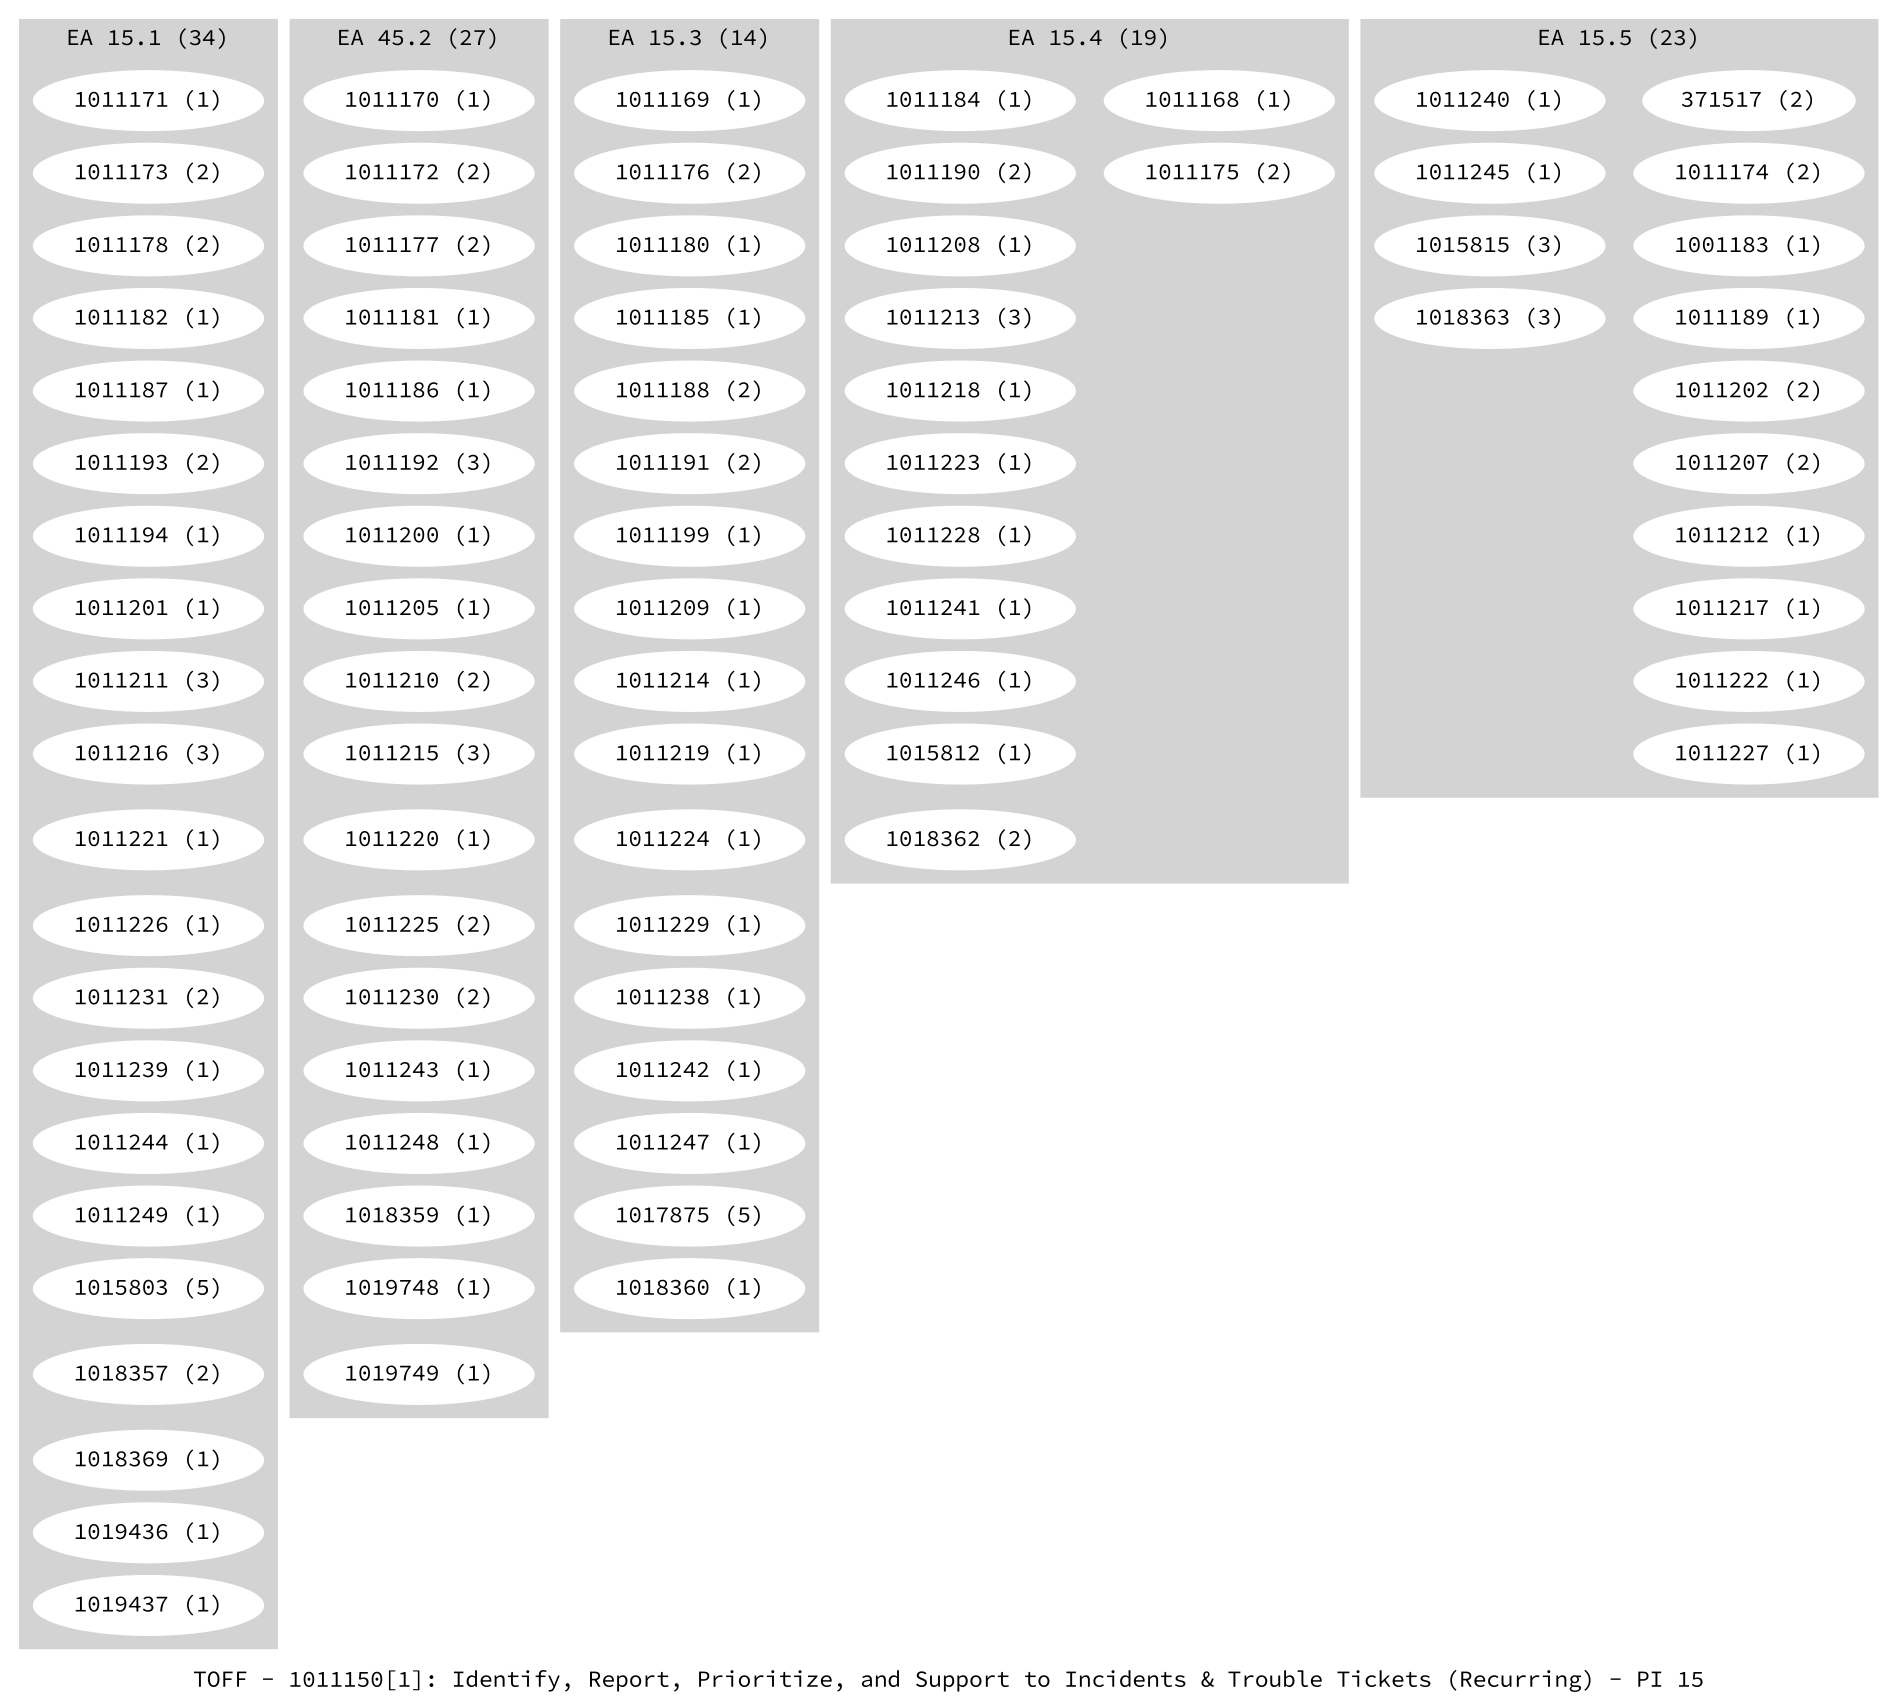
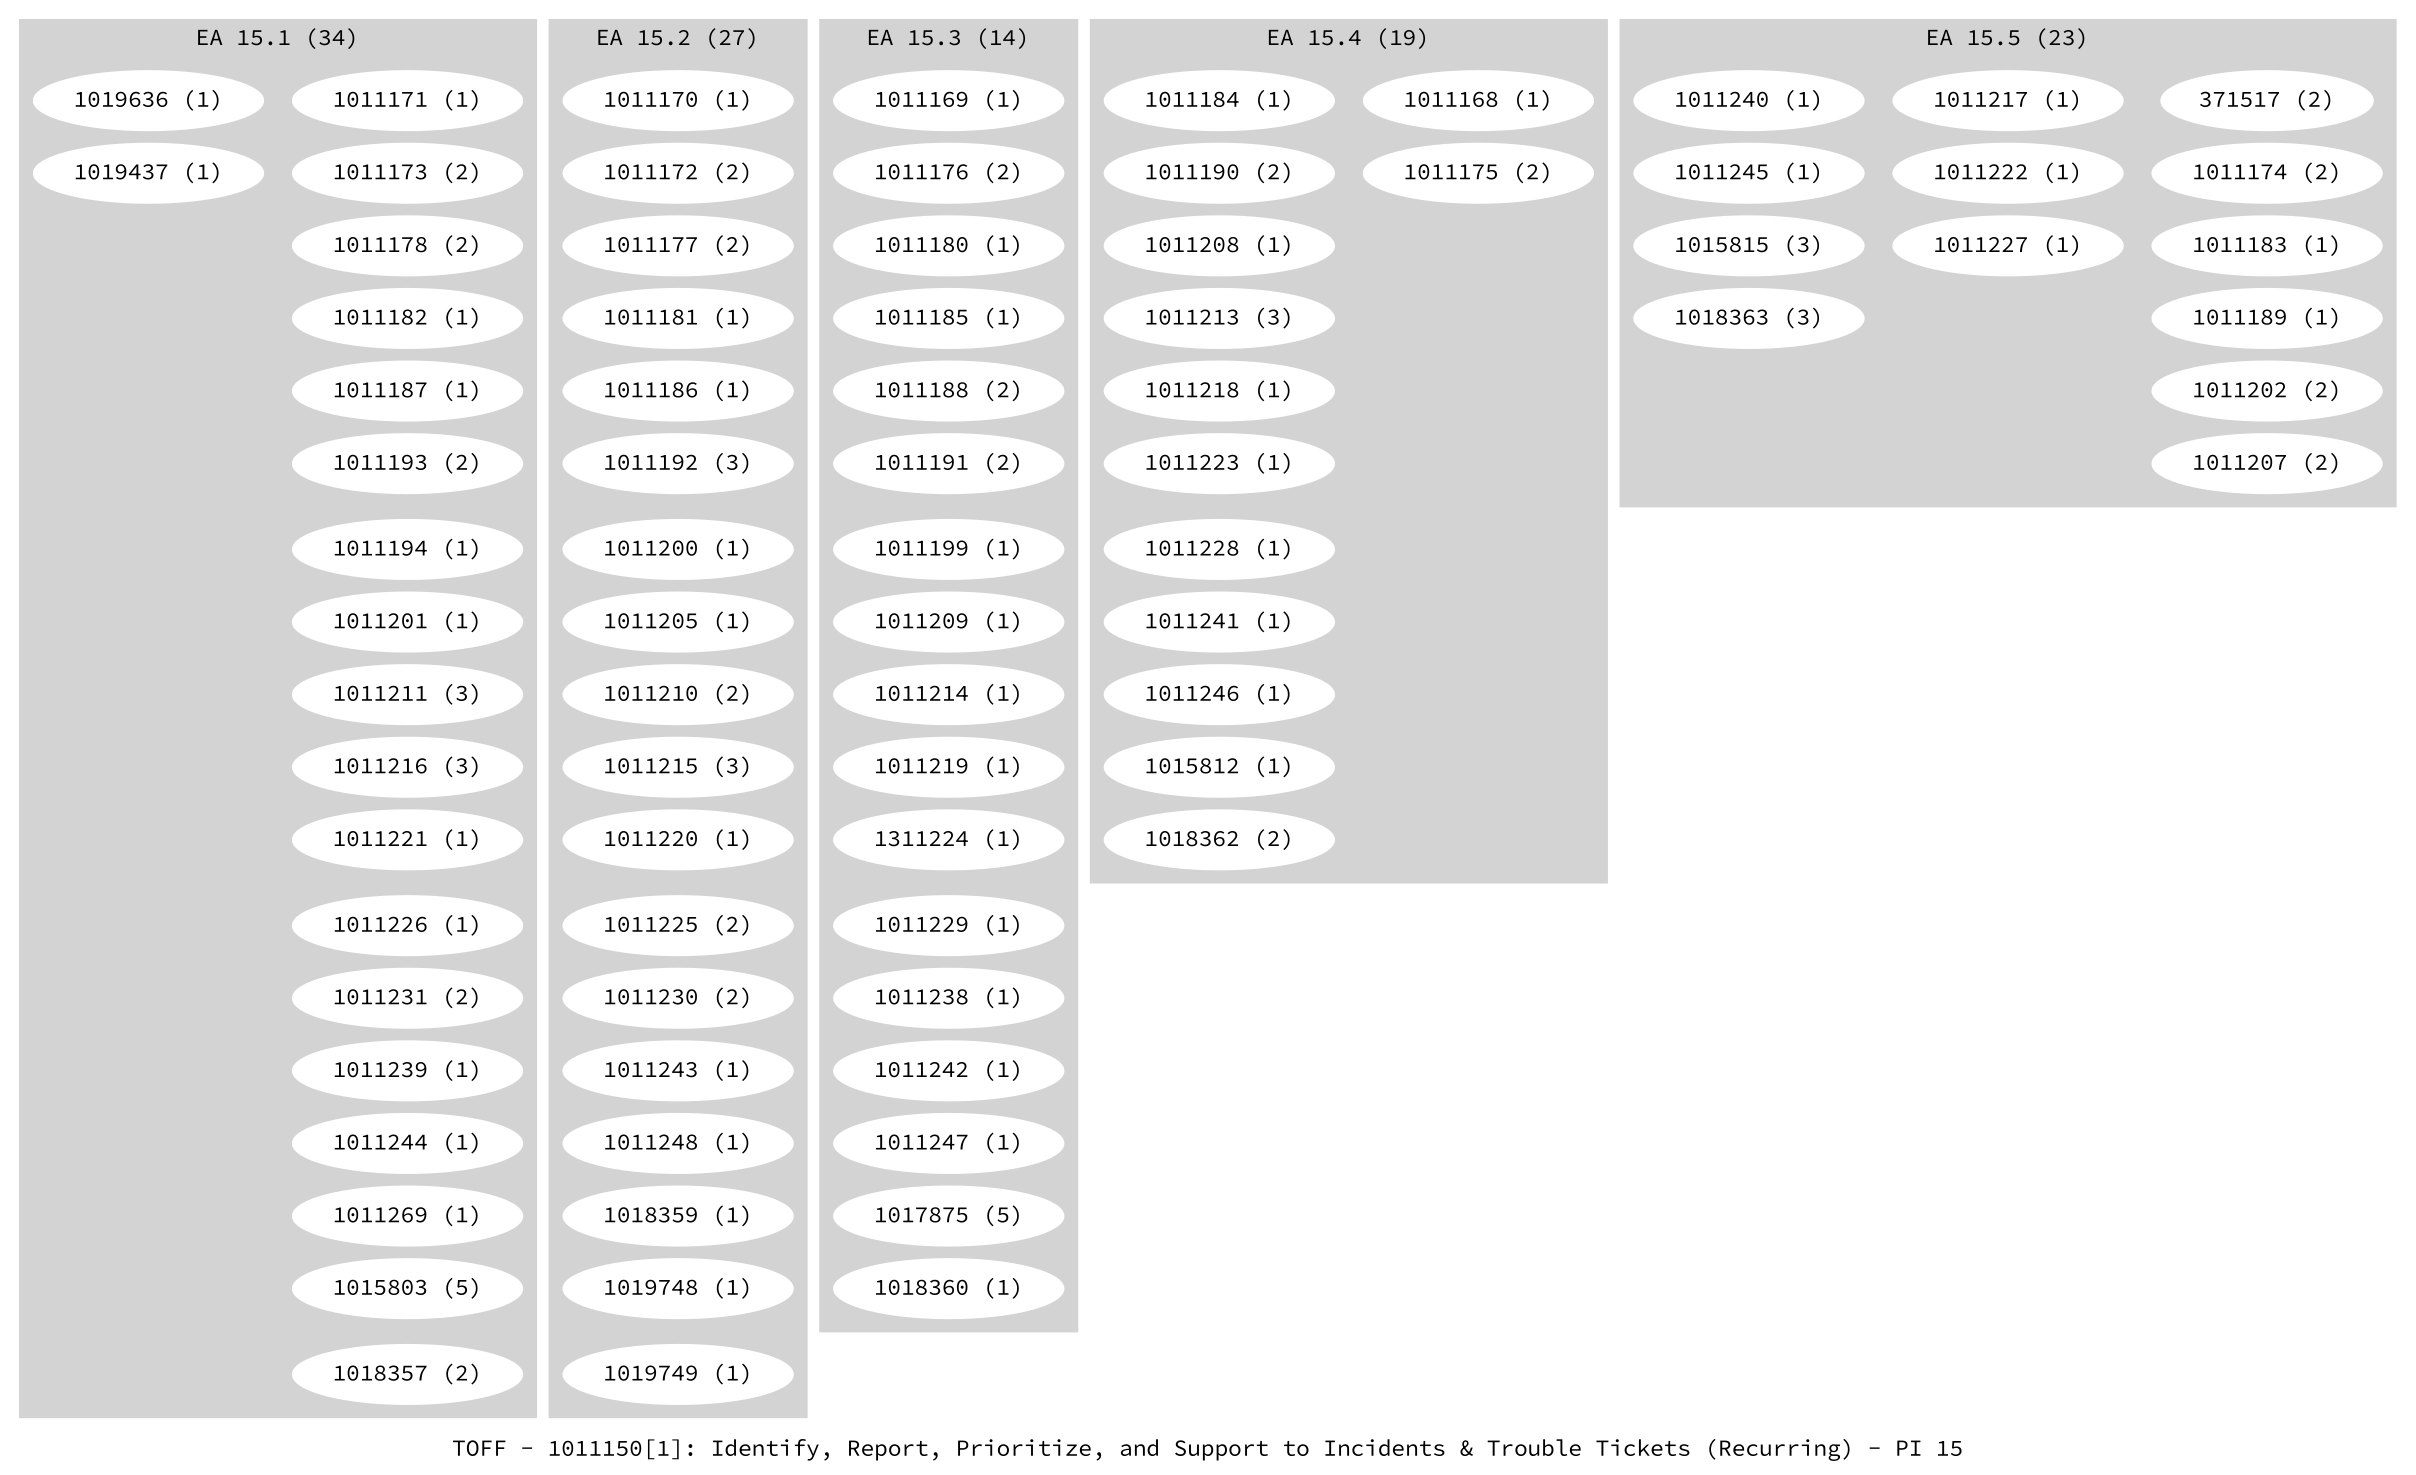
(419, 39) -> (678, 39)
(1749, 246) -> (2267, 246)
(1749, 536) -> none
(690, 840) -> (949, 840)
(148, 1216) -> (408, 1216)
(148, 1460) -> none
(148, 1533) -> (148, 101)
